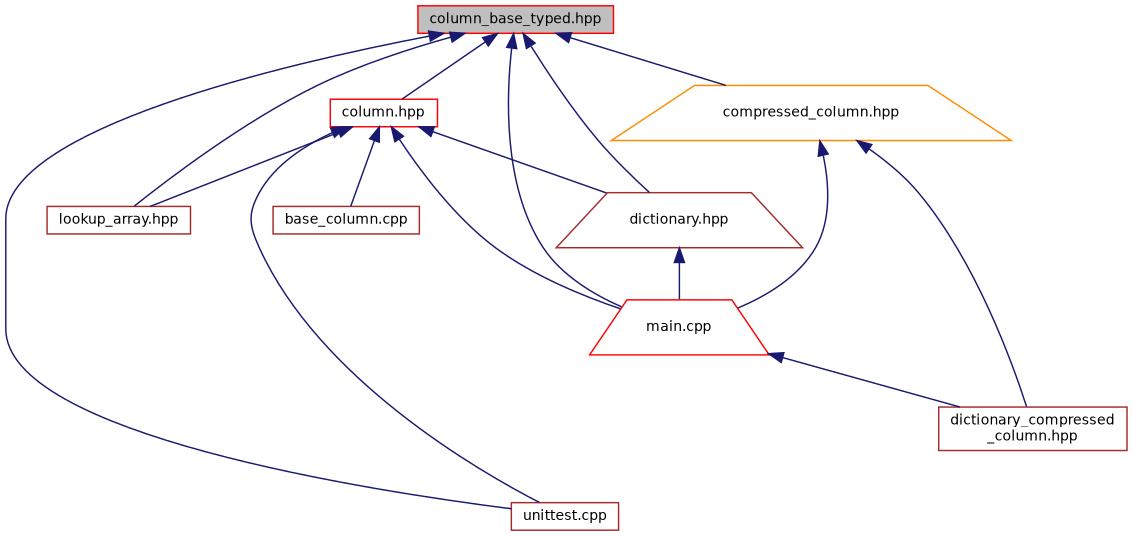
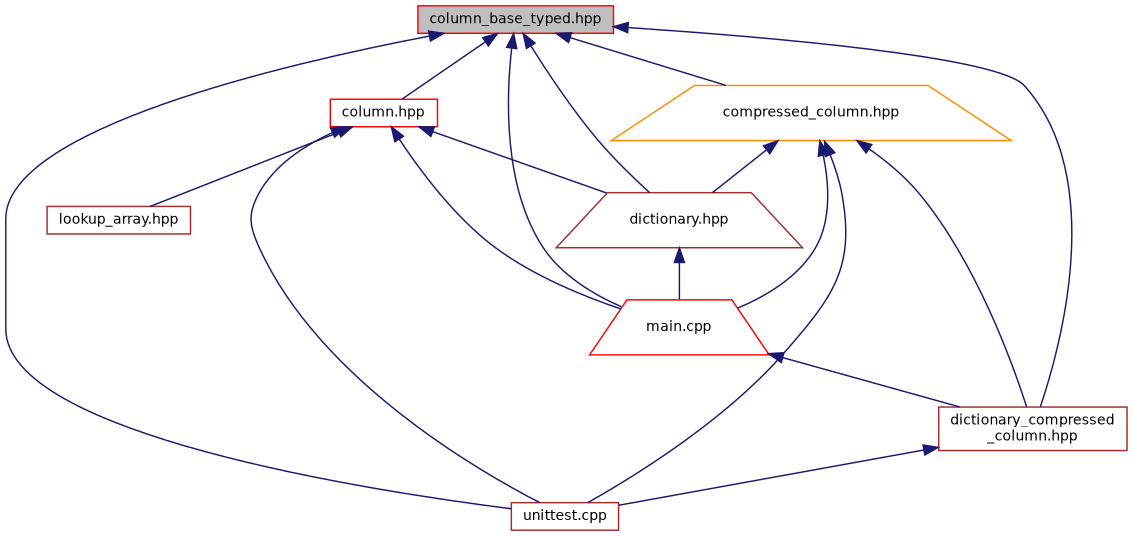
(283, 104) -> (994, 72)
none -> (739, 171)
(346, 220) -> none
none -> (774, 364)
none -> (771, 478)
